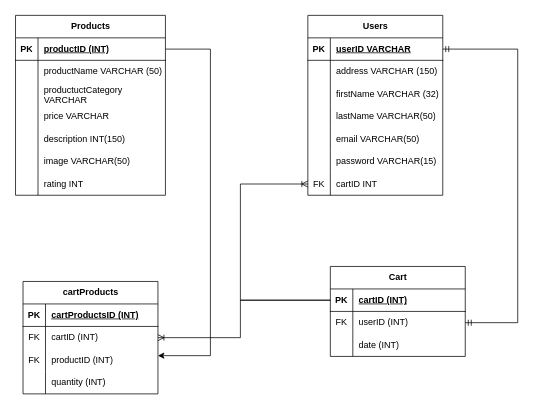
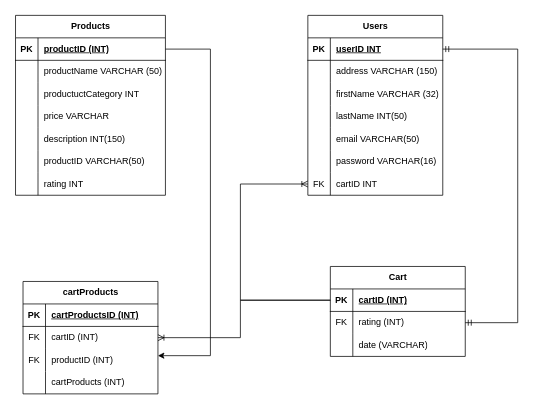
(370, 49) -> (360, 49)
(105, 94) -> (98, 94)
(384, 117) -> (374, 117)
(84, 162) -> (96, 162)
(386, 162) -> (386, 162)
(388, 323) -> (387, 323)
(383, 345) -> (393, 345)
(84, 383) -> (96, 383)
